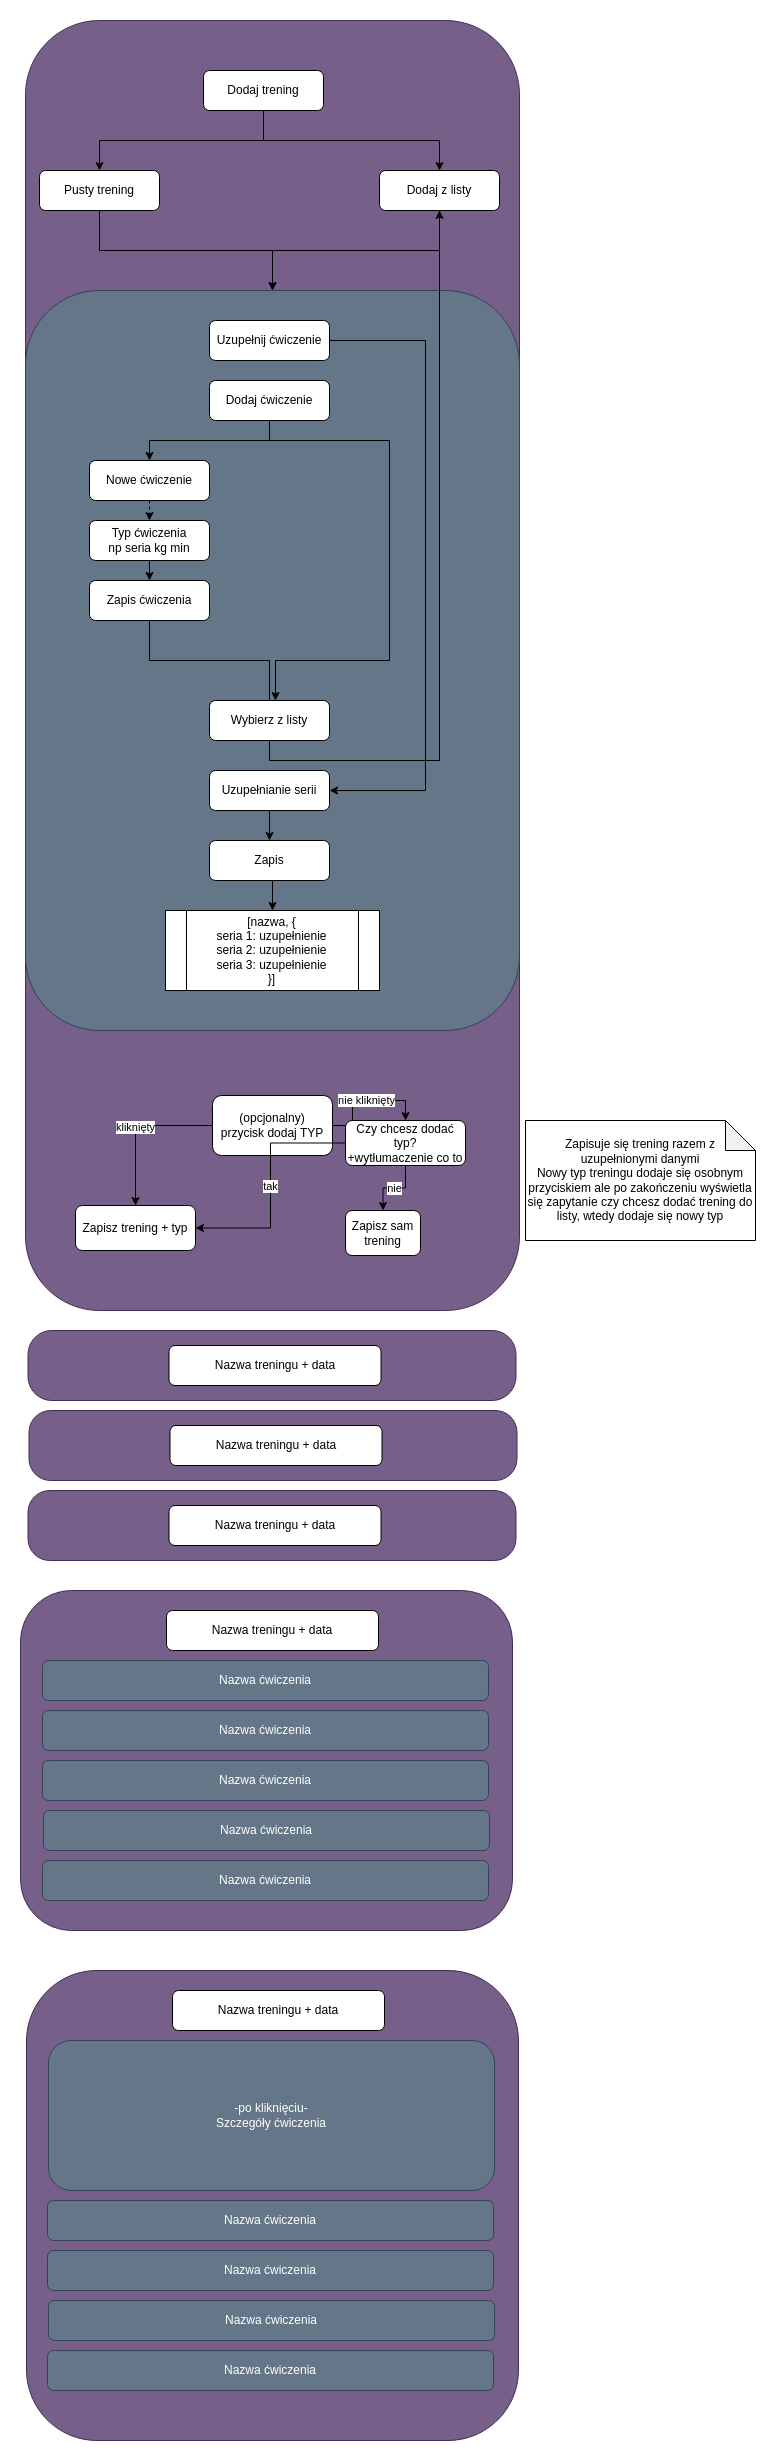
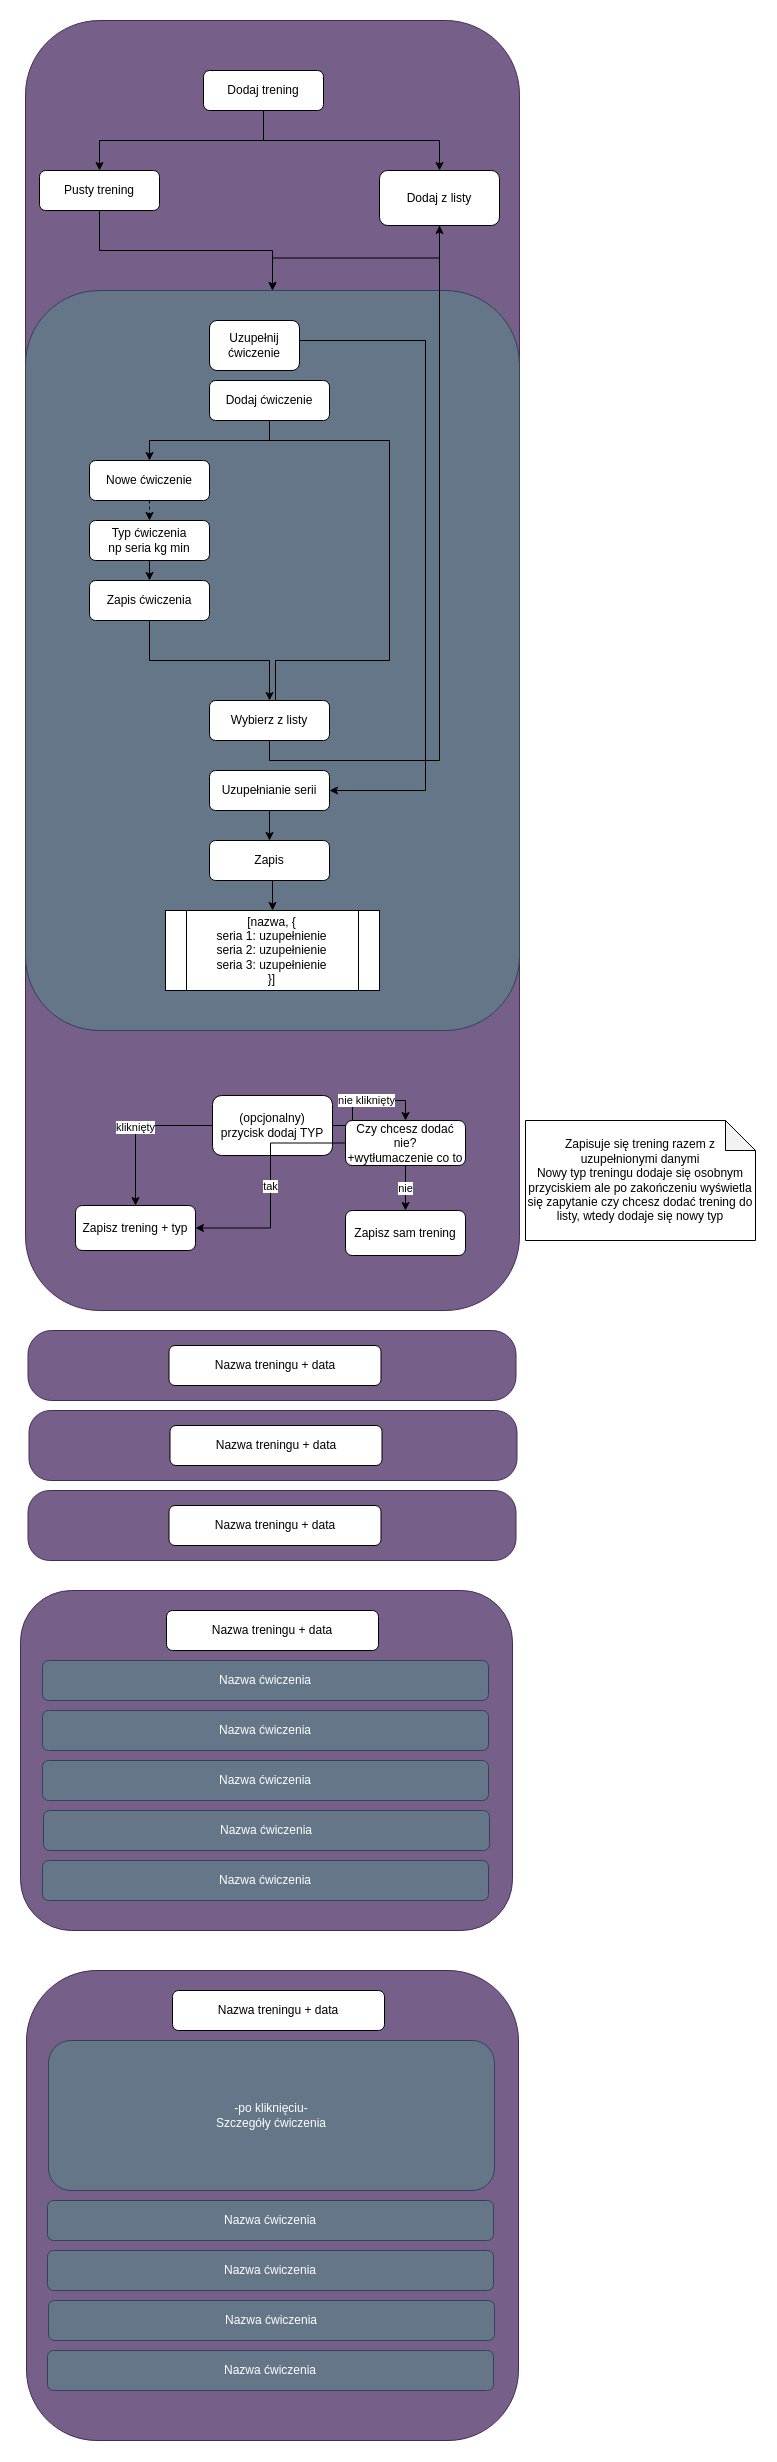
(440, 191) -> (440, 198)
(270, 341) -> (255, 346)
(276, 692) -> (276, 694)
(270, 695) -> (270, 692)
(406, 1144) -> (406, 1144)
(383, 1233) -> (406, 1233)
